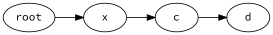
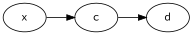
(29, 18) -> none
